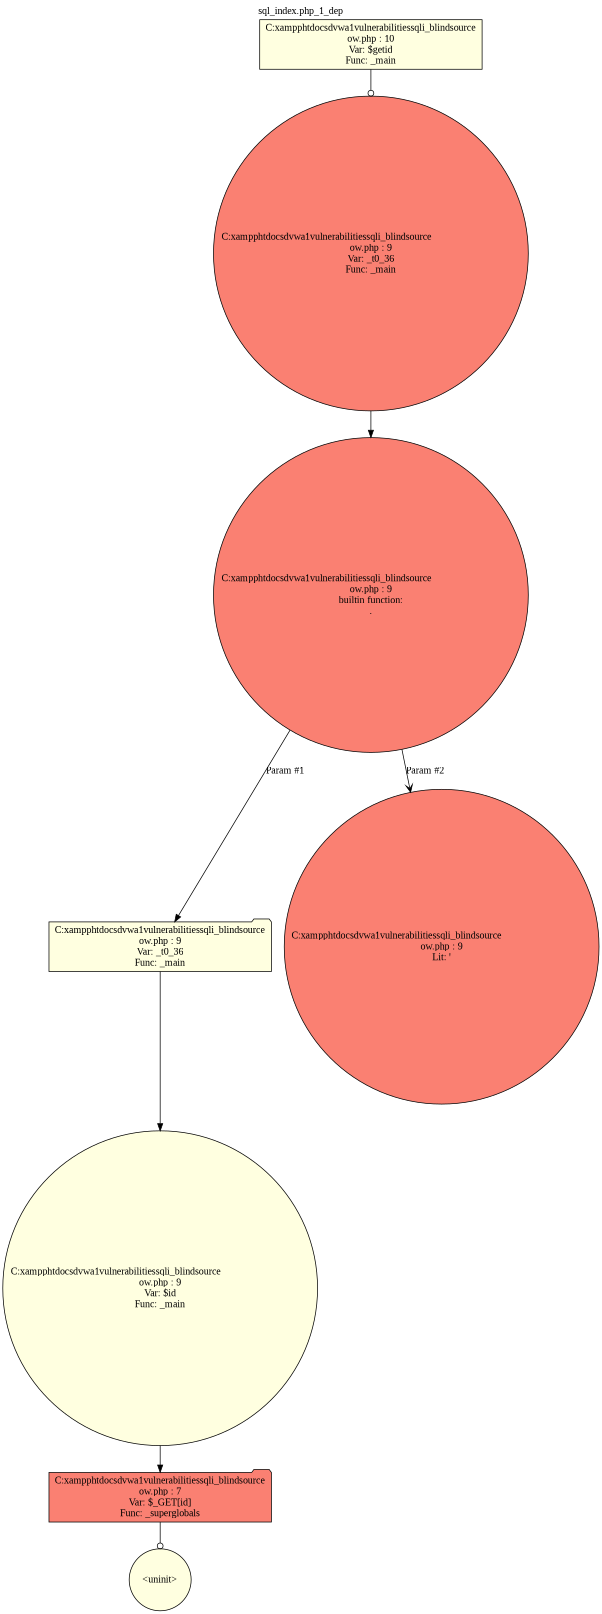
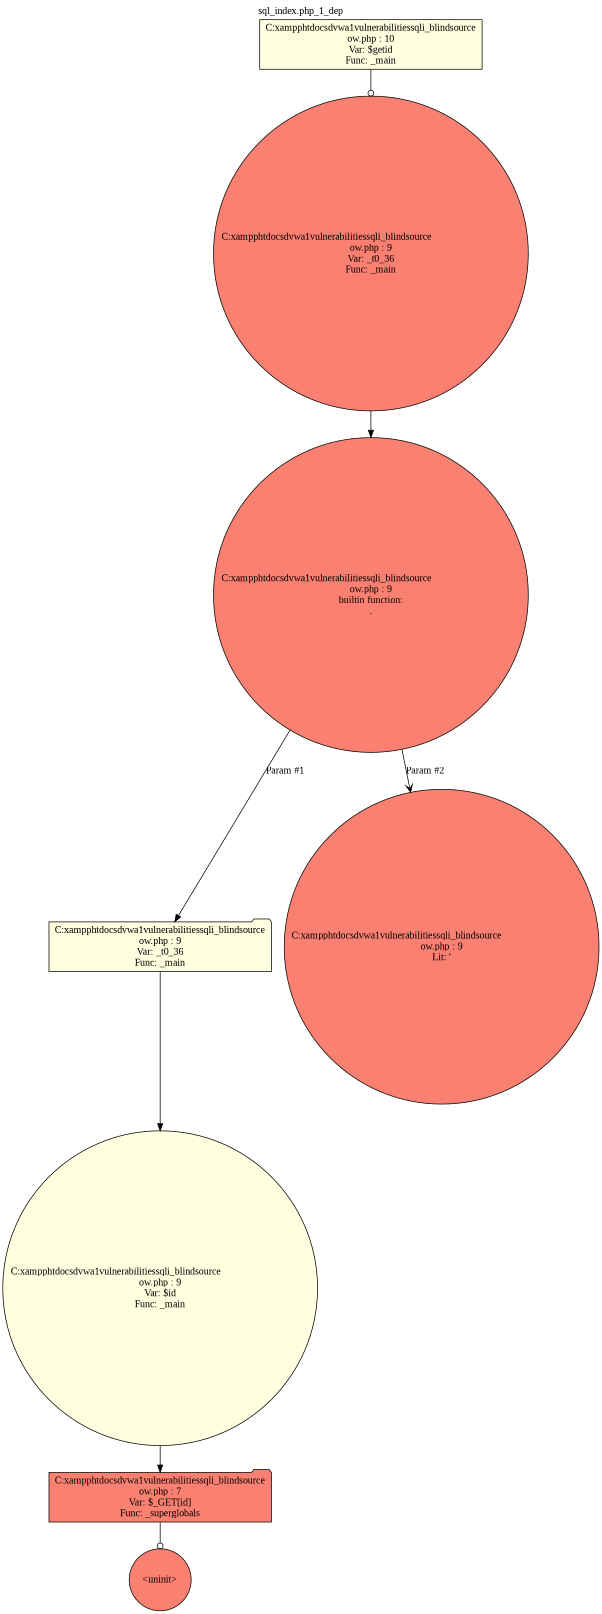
(160, 1580) -> (160, 1580)
